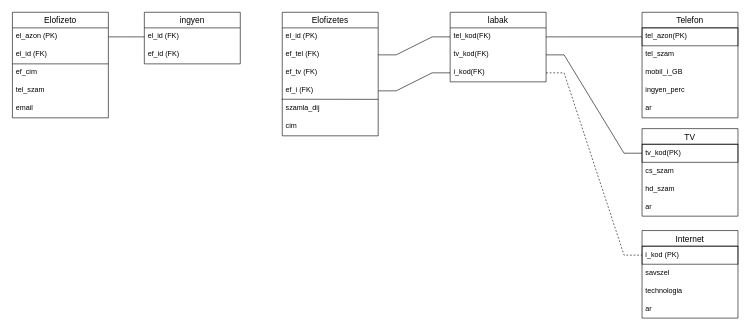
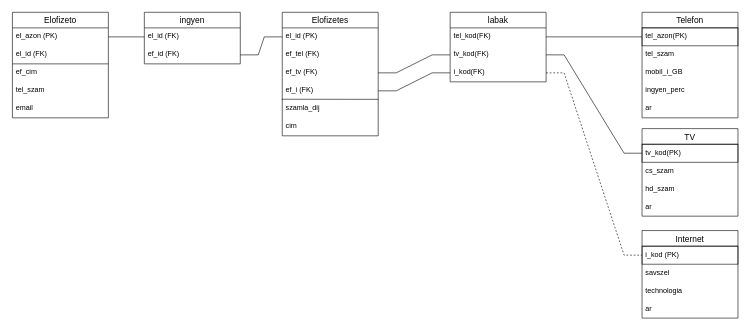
none -> (261, 46)
(414, 46) -> none
none -> (414, 64)
